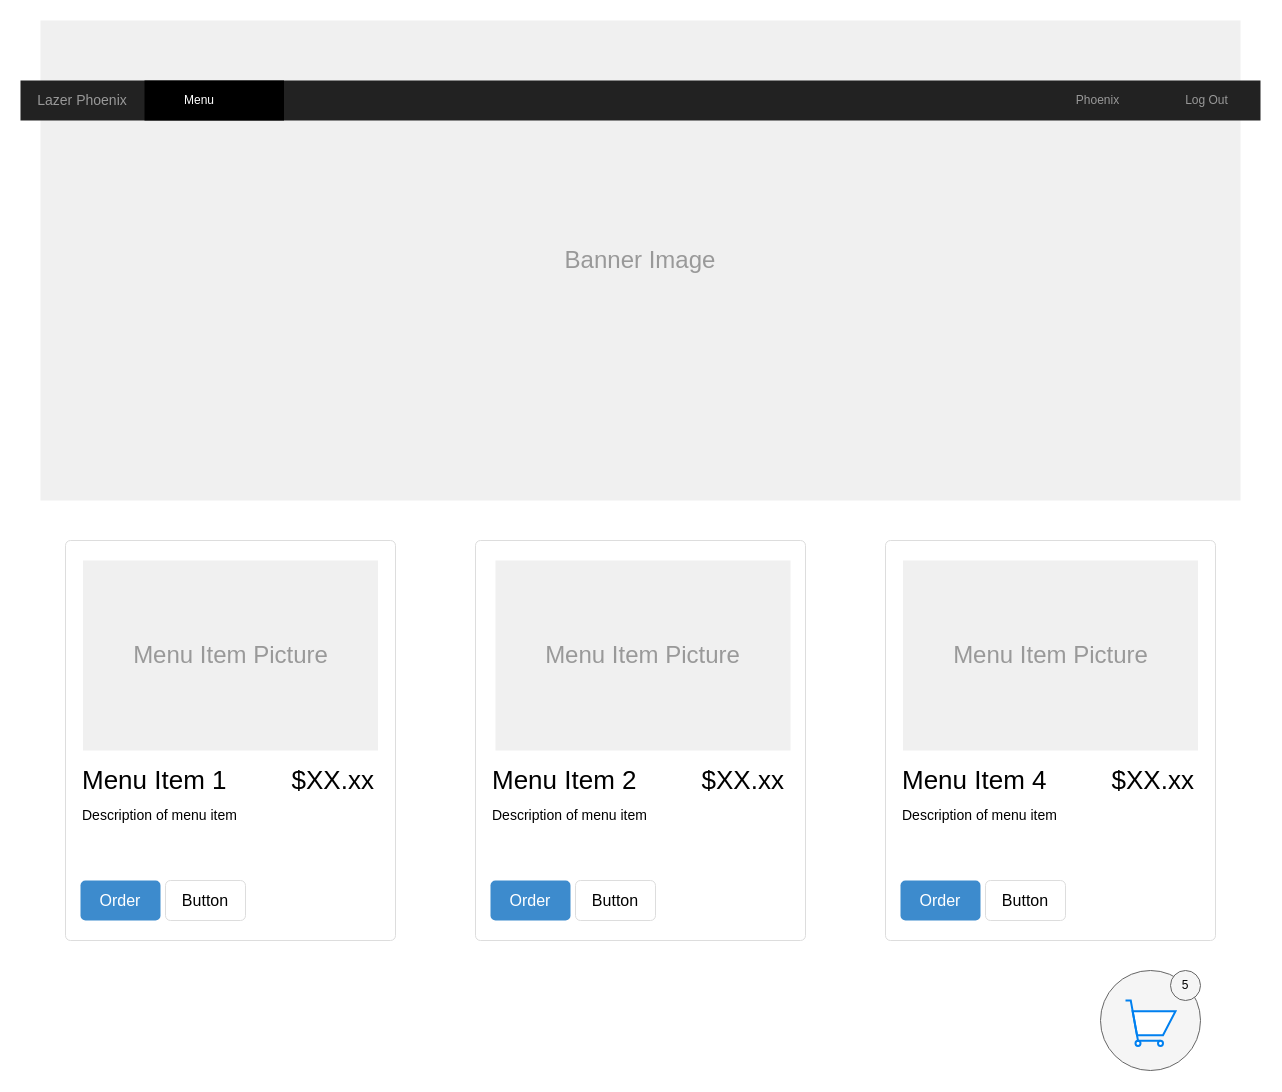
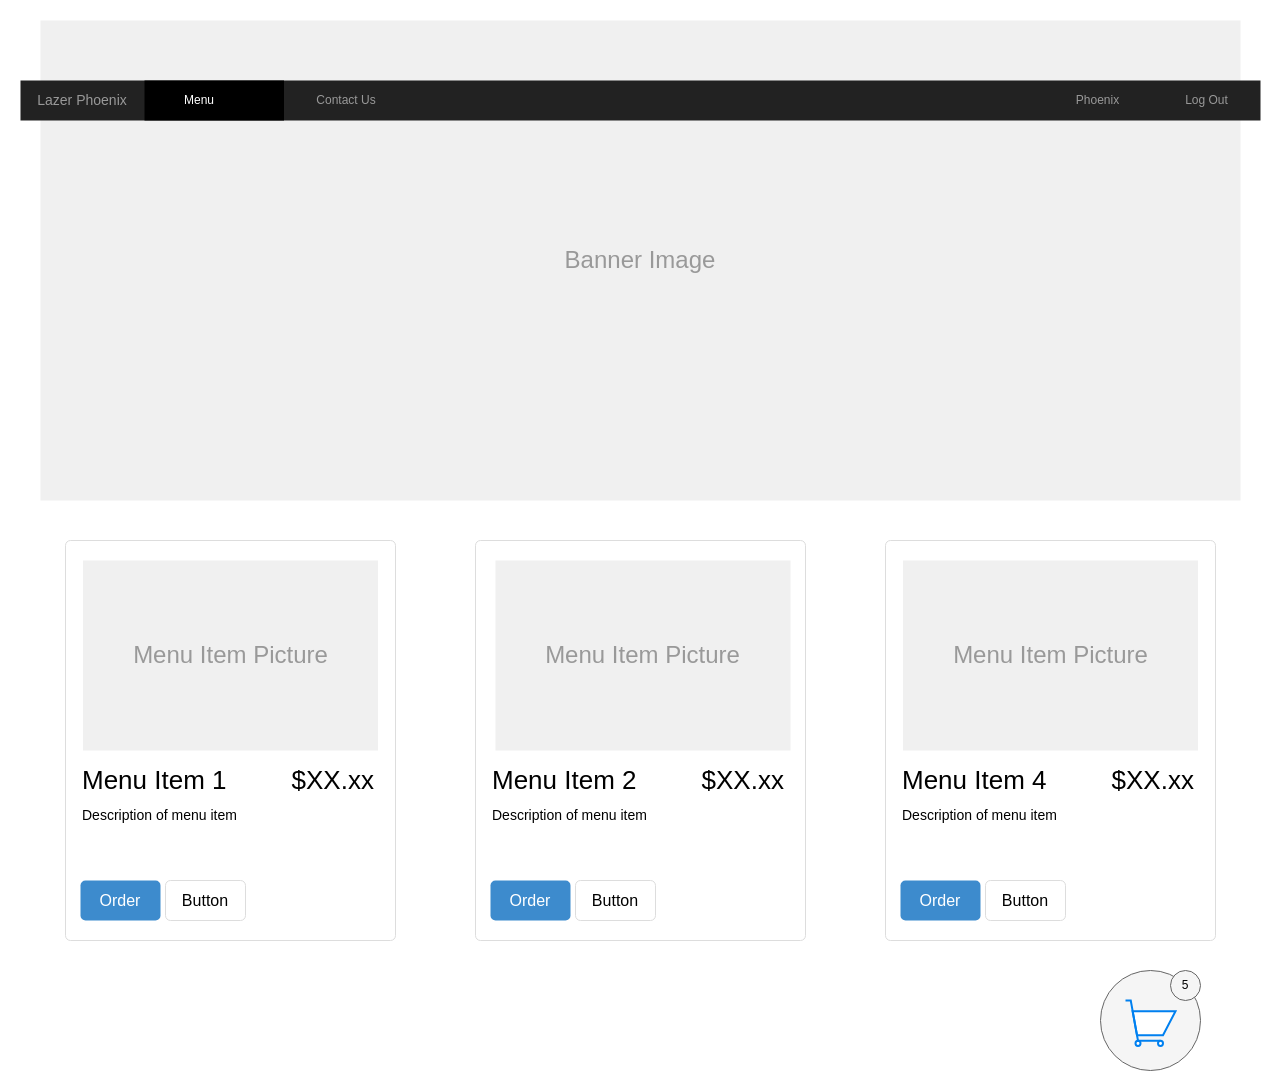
none -> (346, 101)
